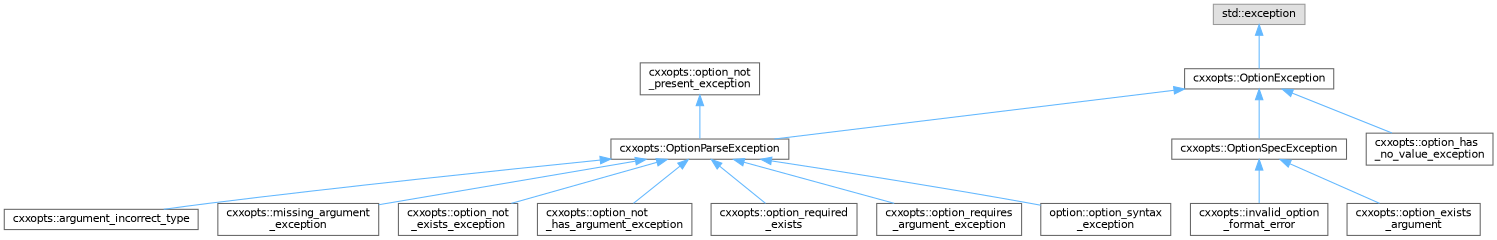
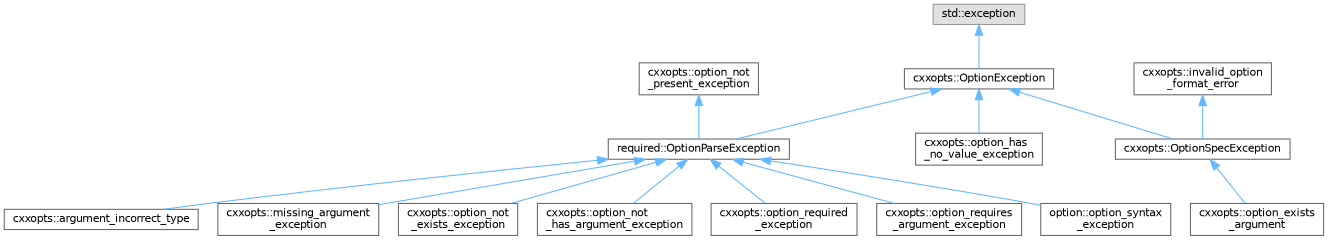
(700, 149) -> (699, 149)
(1259, 187) -> (1203, 122)
(784, 219) -> (784, 219)
